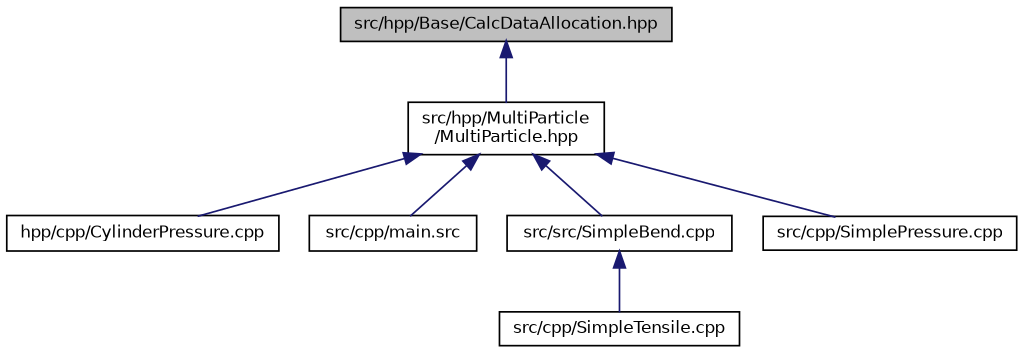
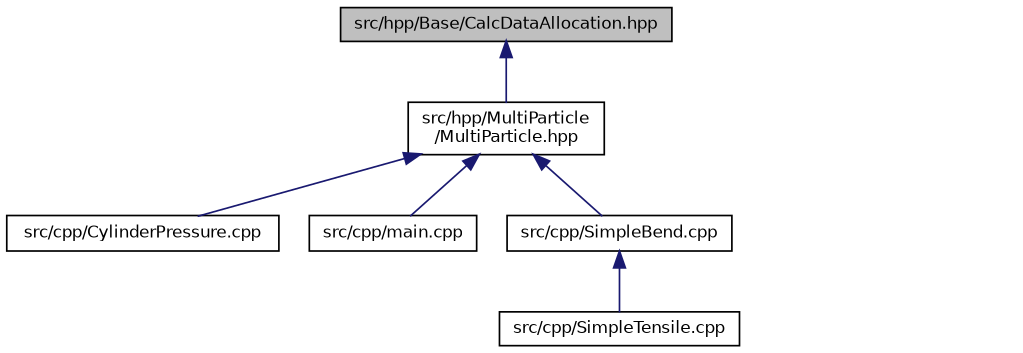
(143, 233) -> (143, 233)
(393, 233) -> (393, 233)
(619, 233) -> (619, 233)
(890, 233) -> none
